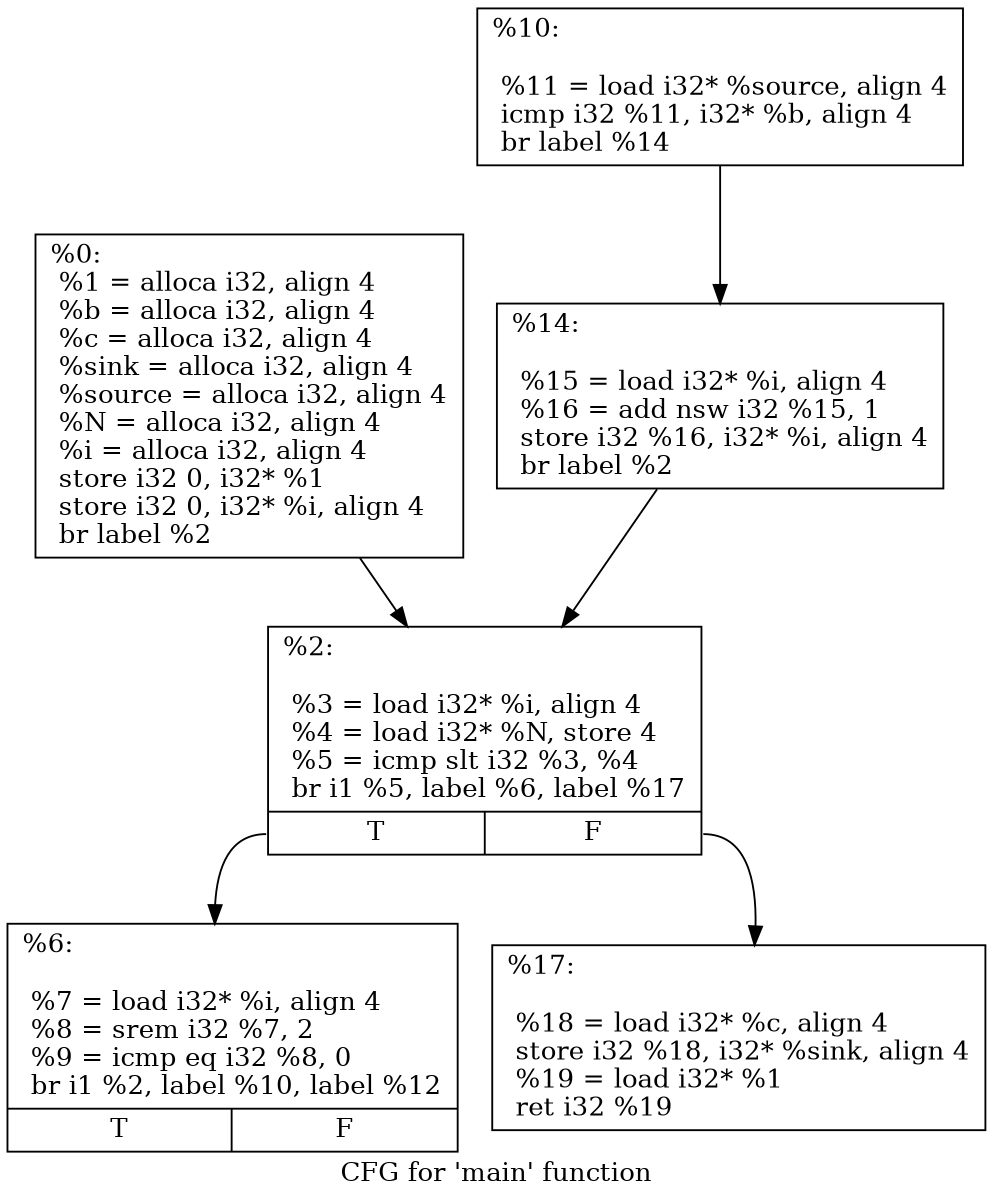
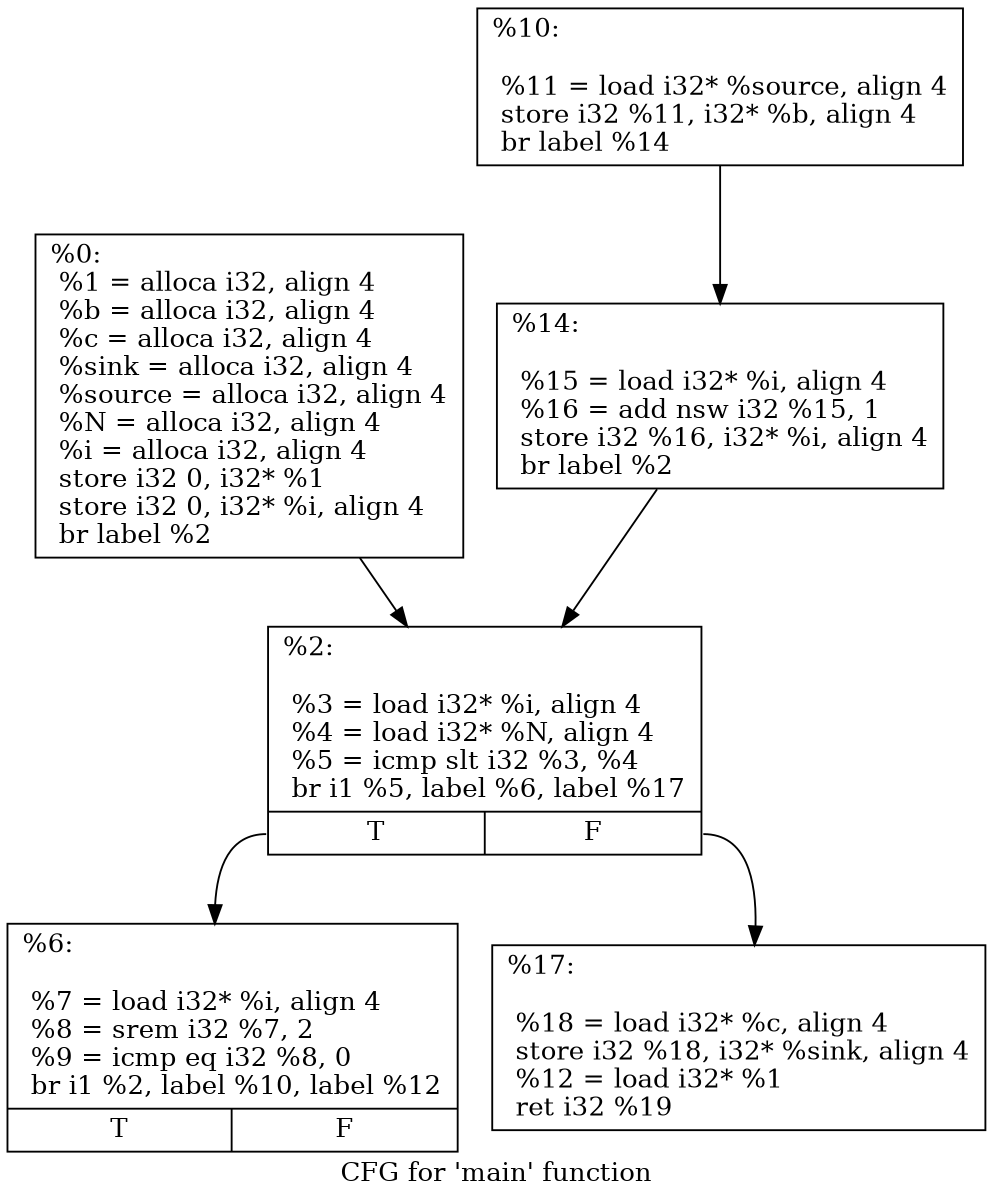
(703, 115) -> (705, 115)
(471, 733) -> (469, 733)
(645, 1080) -> (645, 1080)
